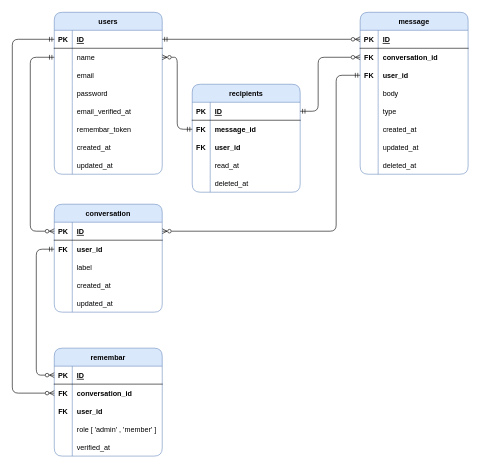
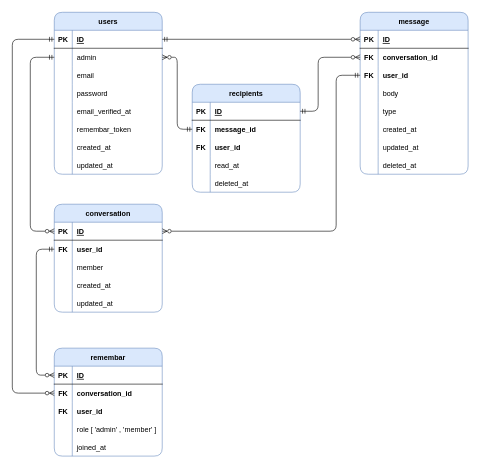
(85, 58) -> (86, 58)
(85, 268) -> (89, 268)
(97, 448) -> (94, 448)
